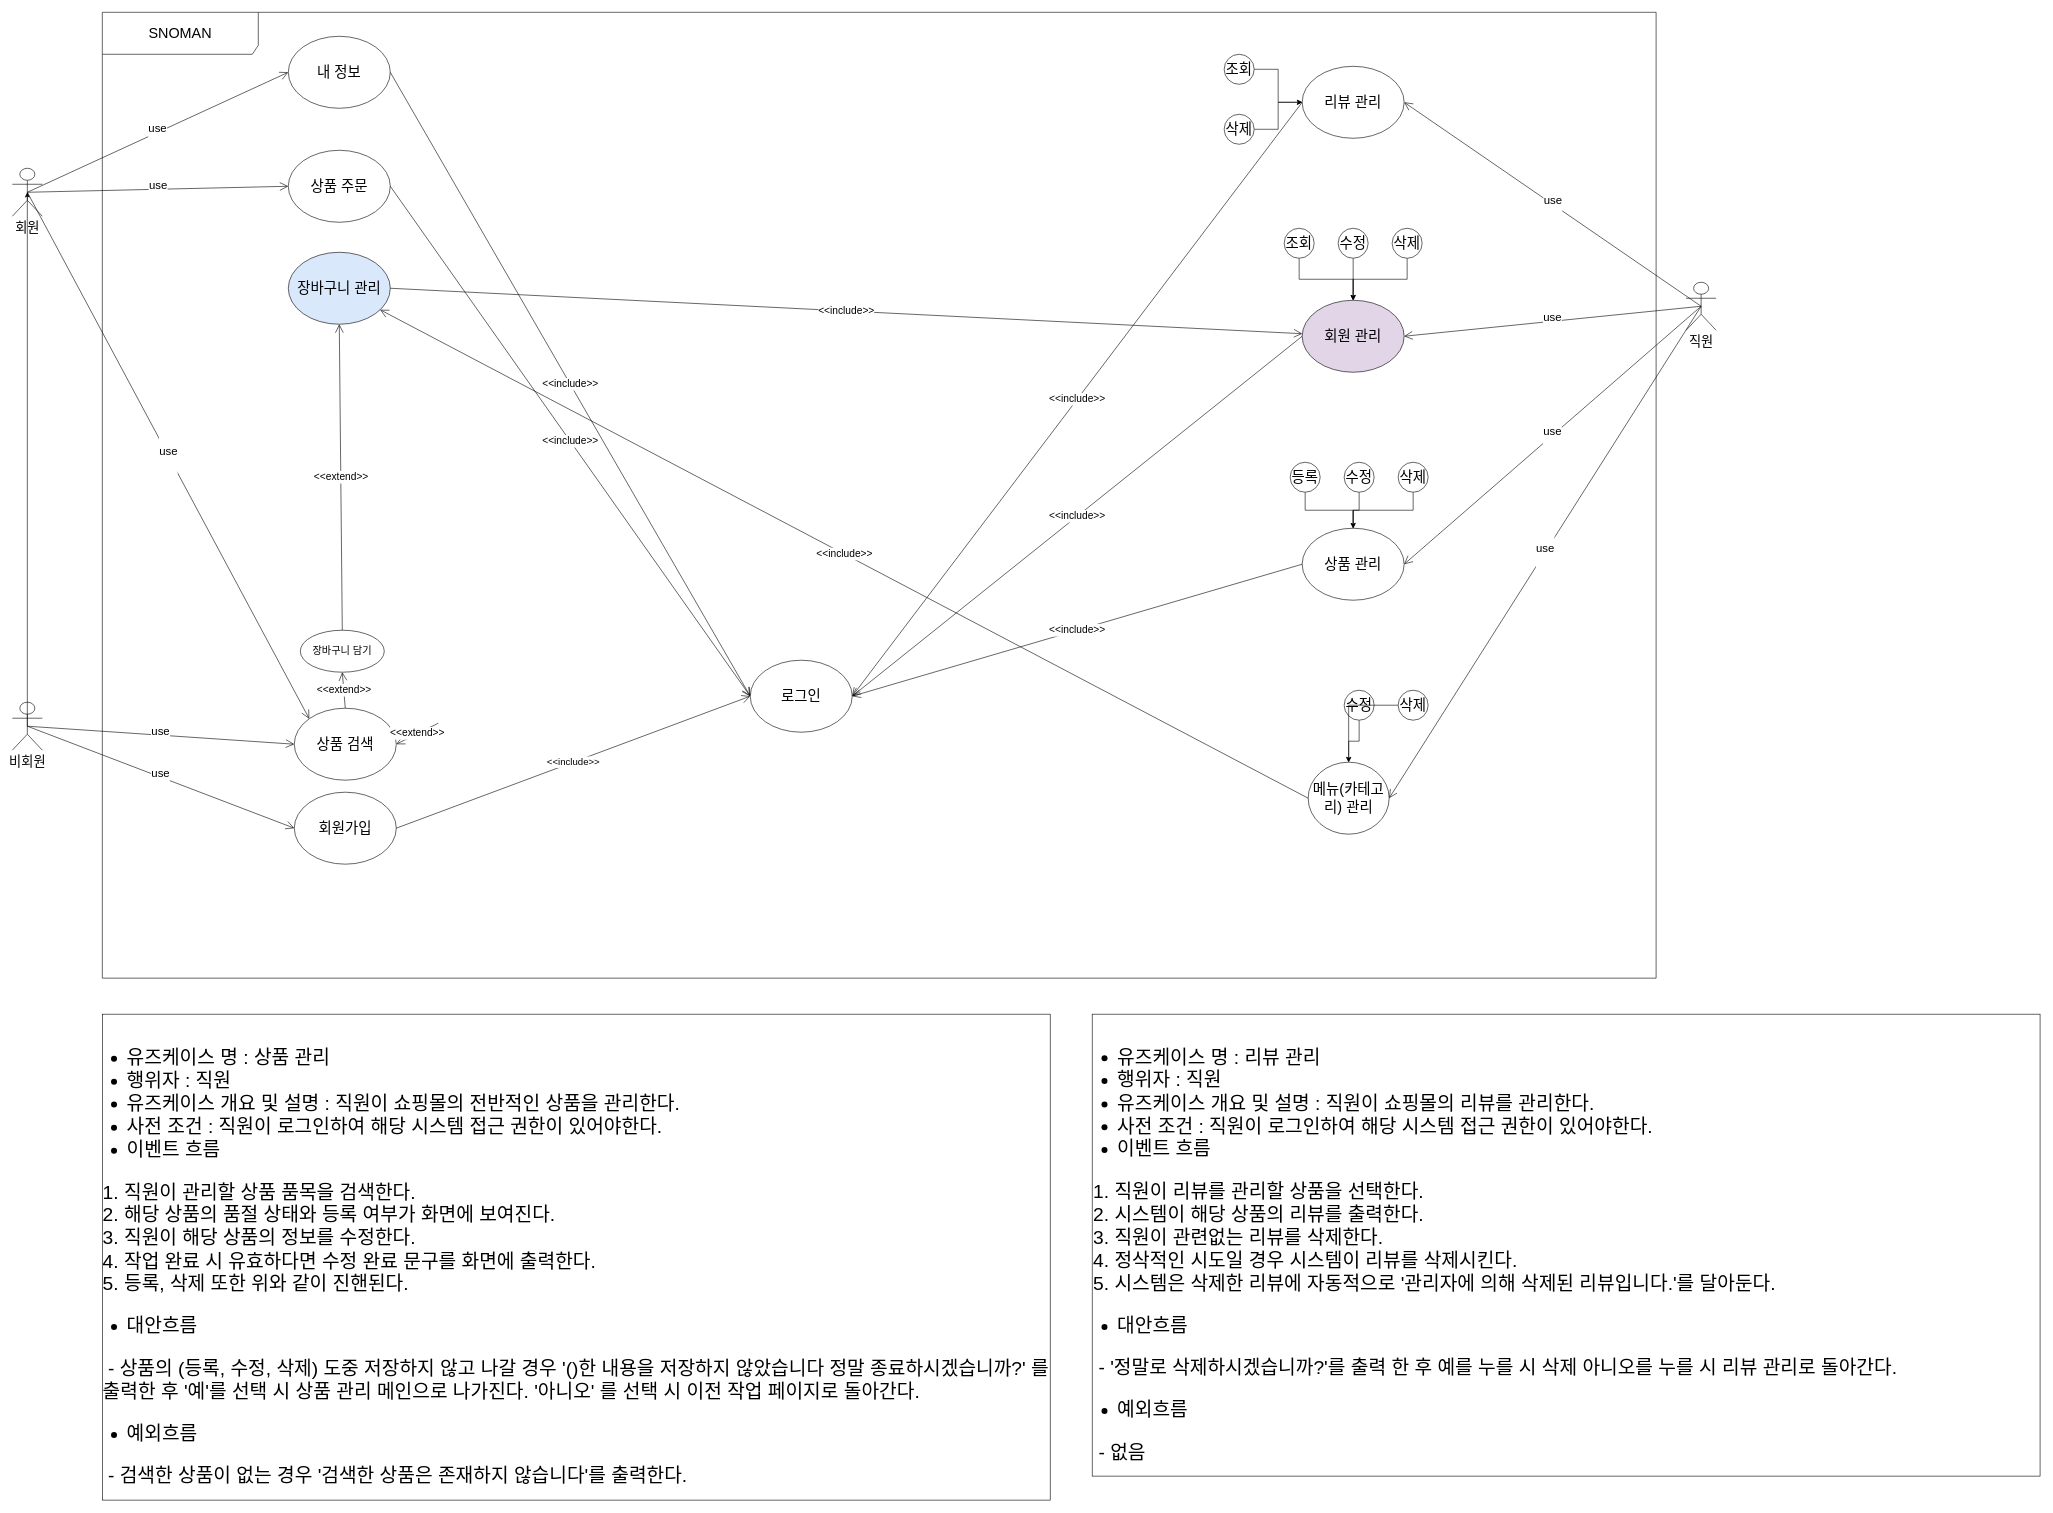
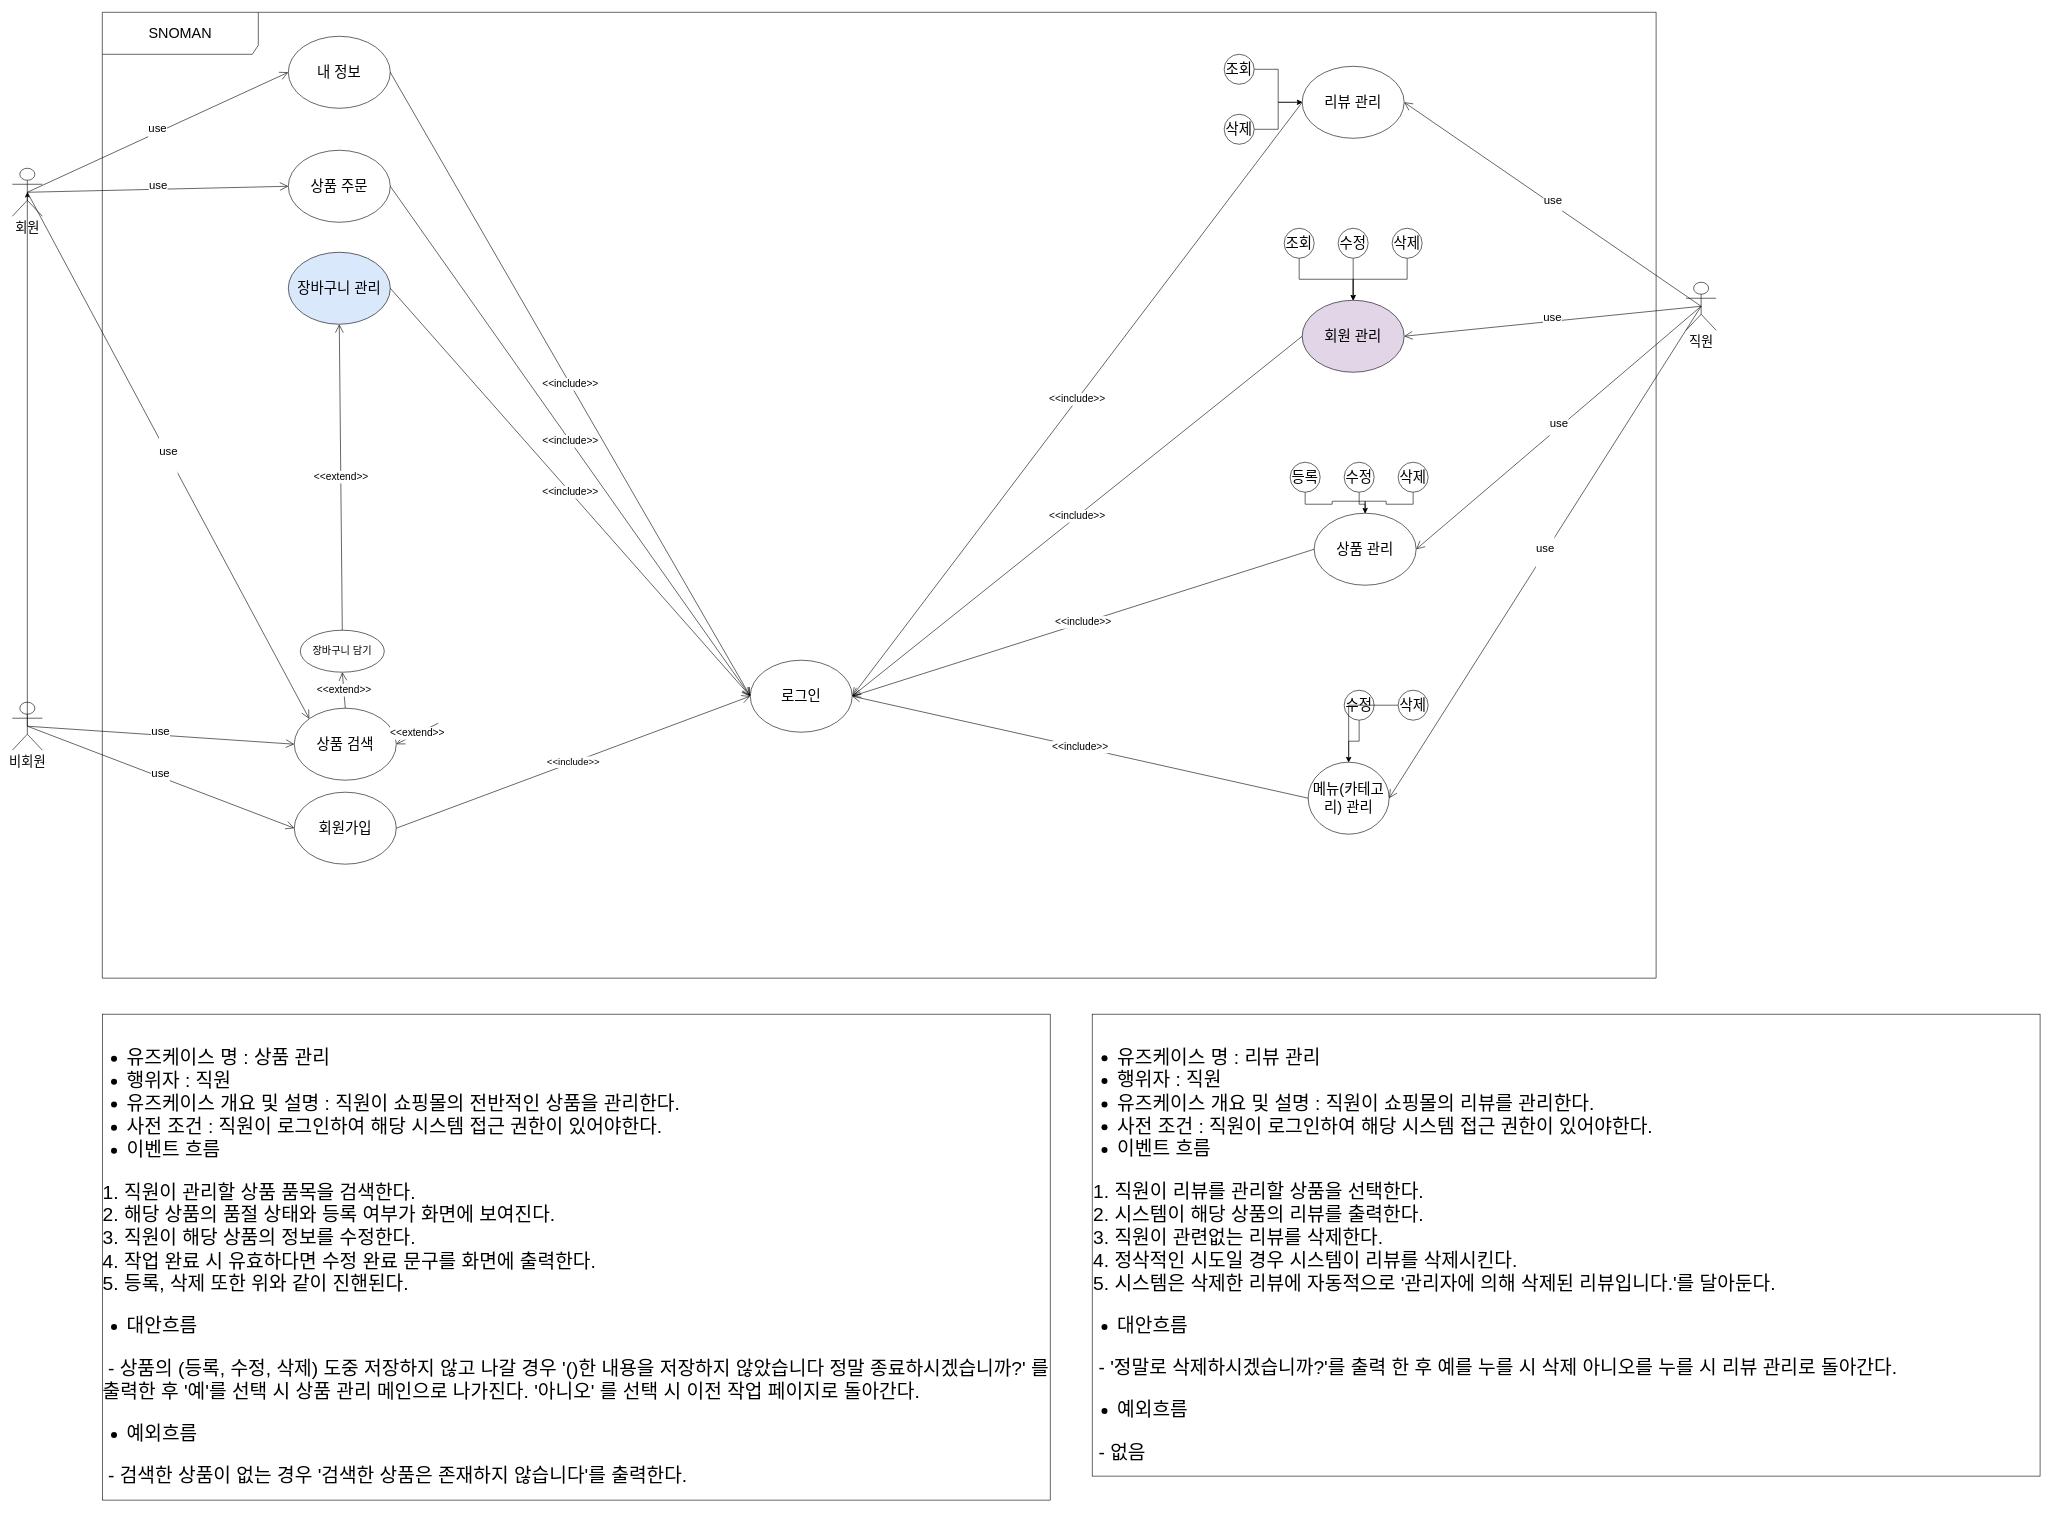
(846, 311) -> (565, 486)
(1353, 564) -> (1365, 549)
(922, 595) -> (975, 724)
